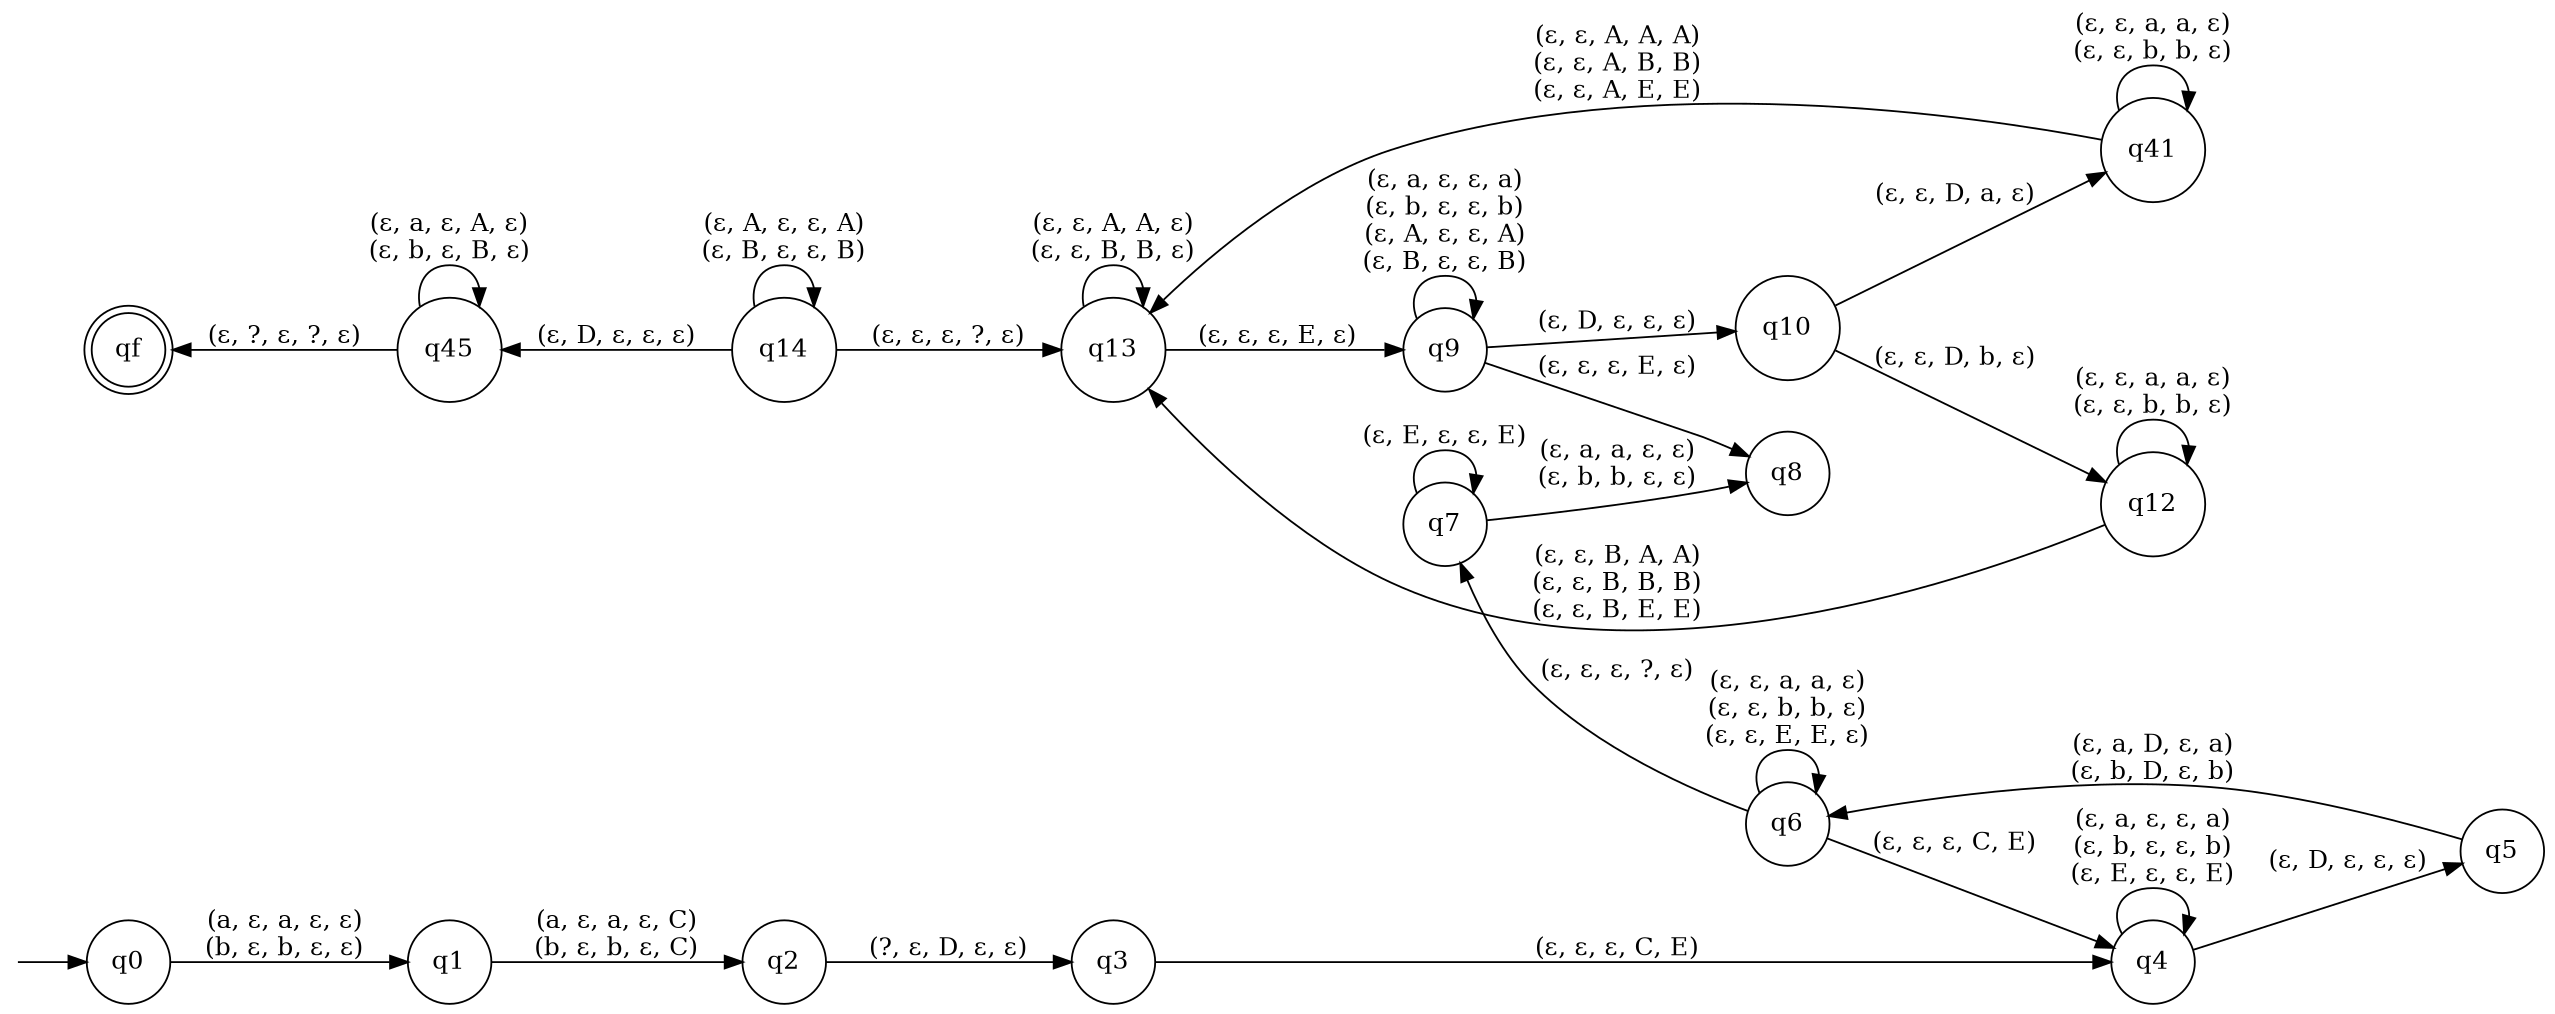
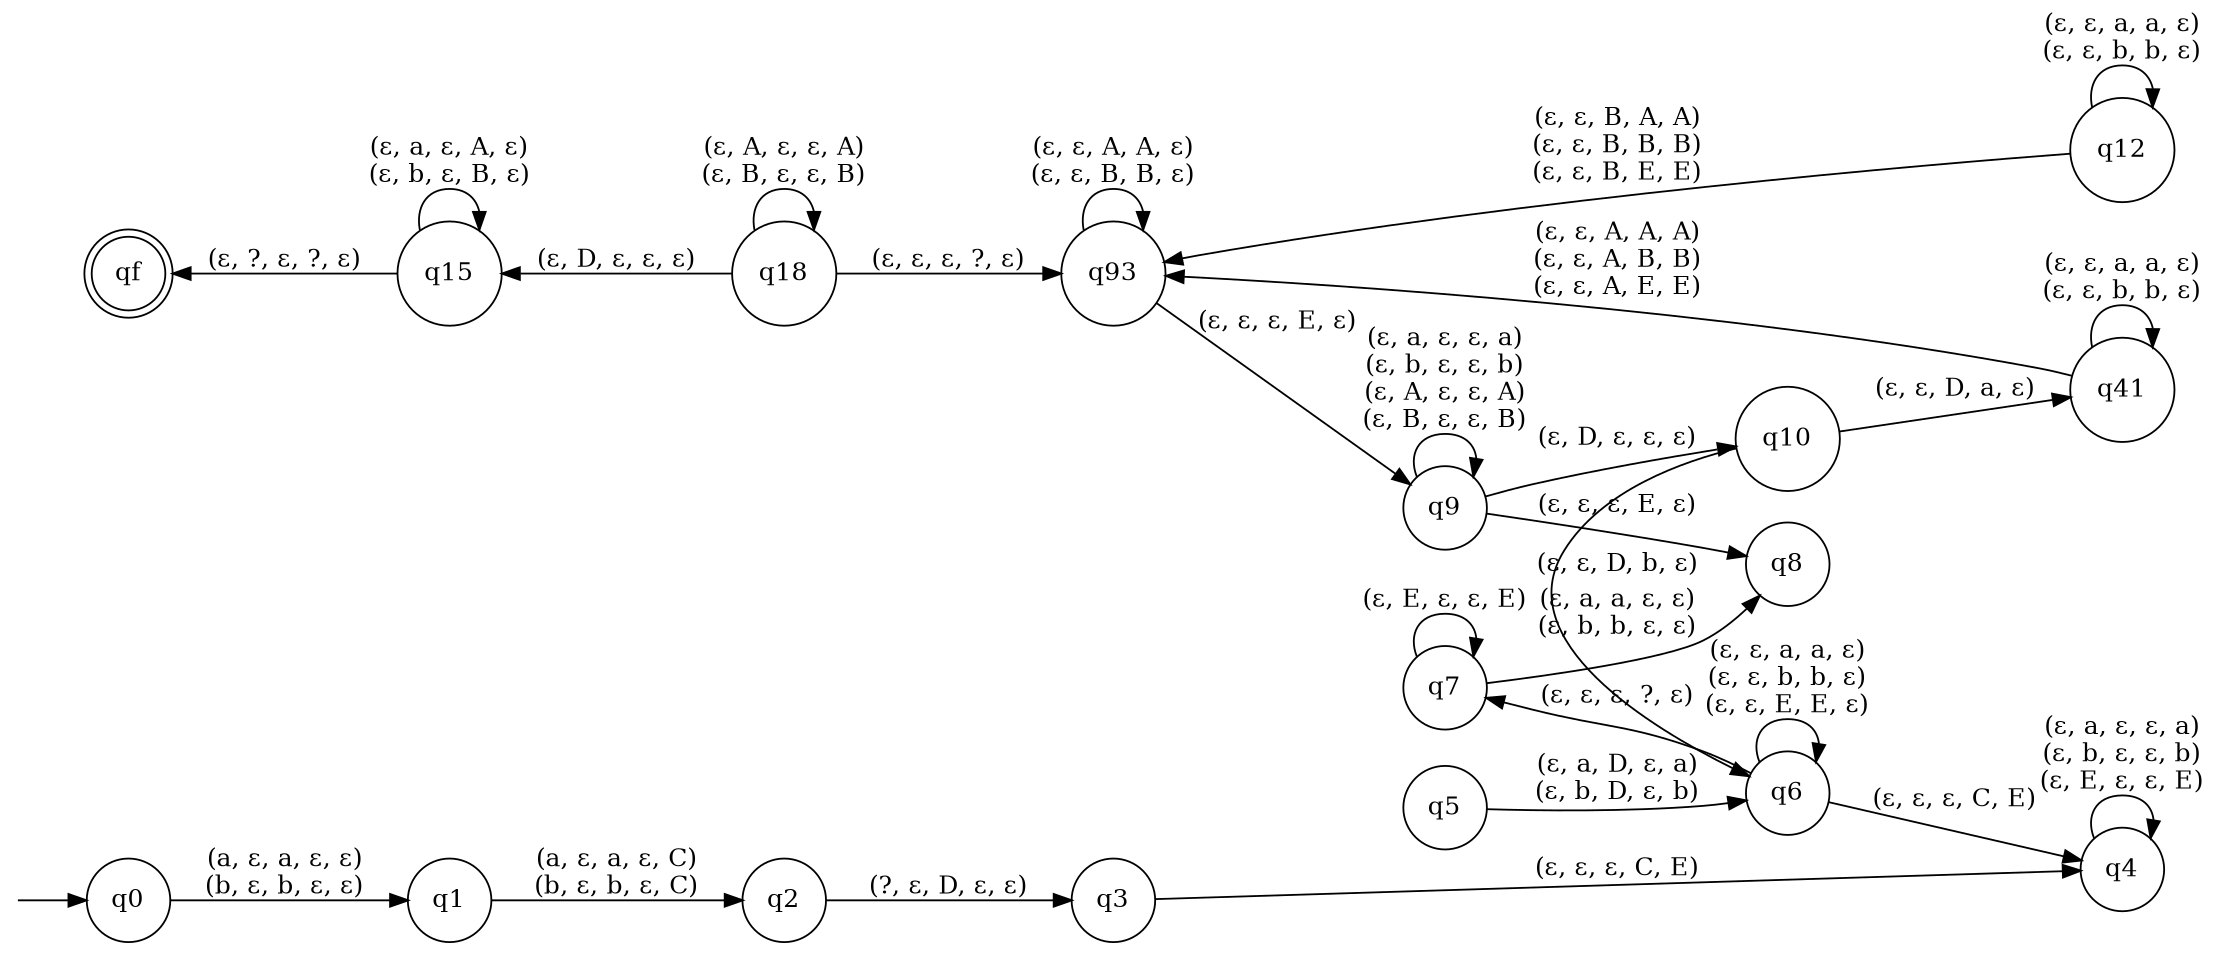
(450, 350) -> (450, 274)
(784, 350) -> (784, 274)
(1113, 350) -> (1113, 274)
(1962, 412) -> (1554, 599)
(2319, 909) -> none
